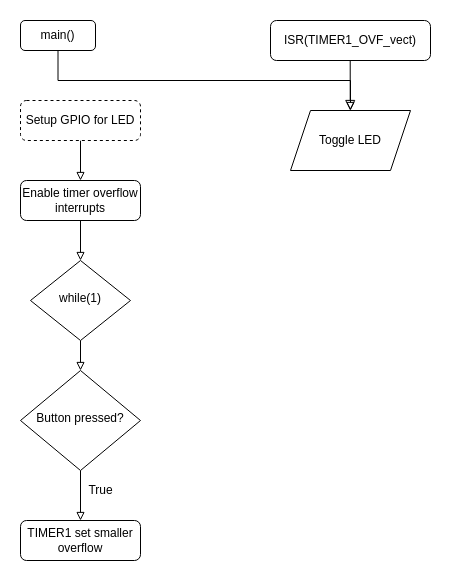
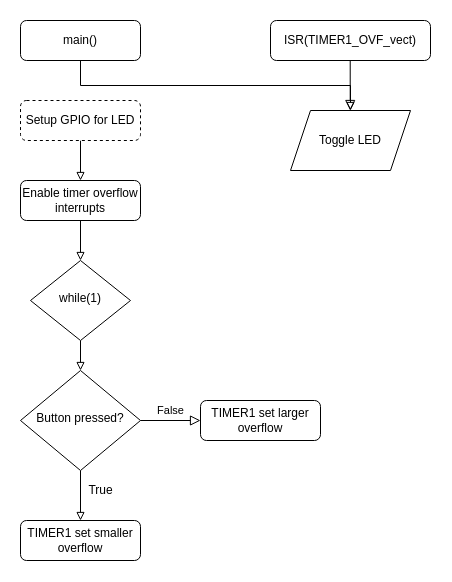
(58, 36) -> (81, 41)
none -> (165, 421)
none -> (261, 421)
